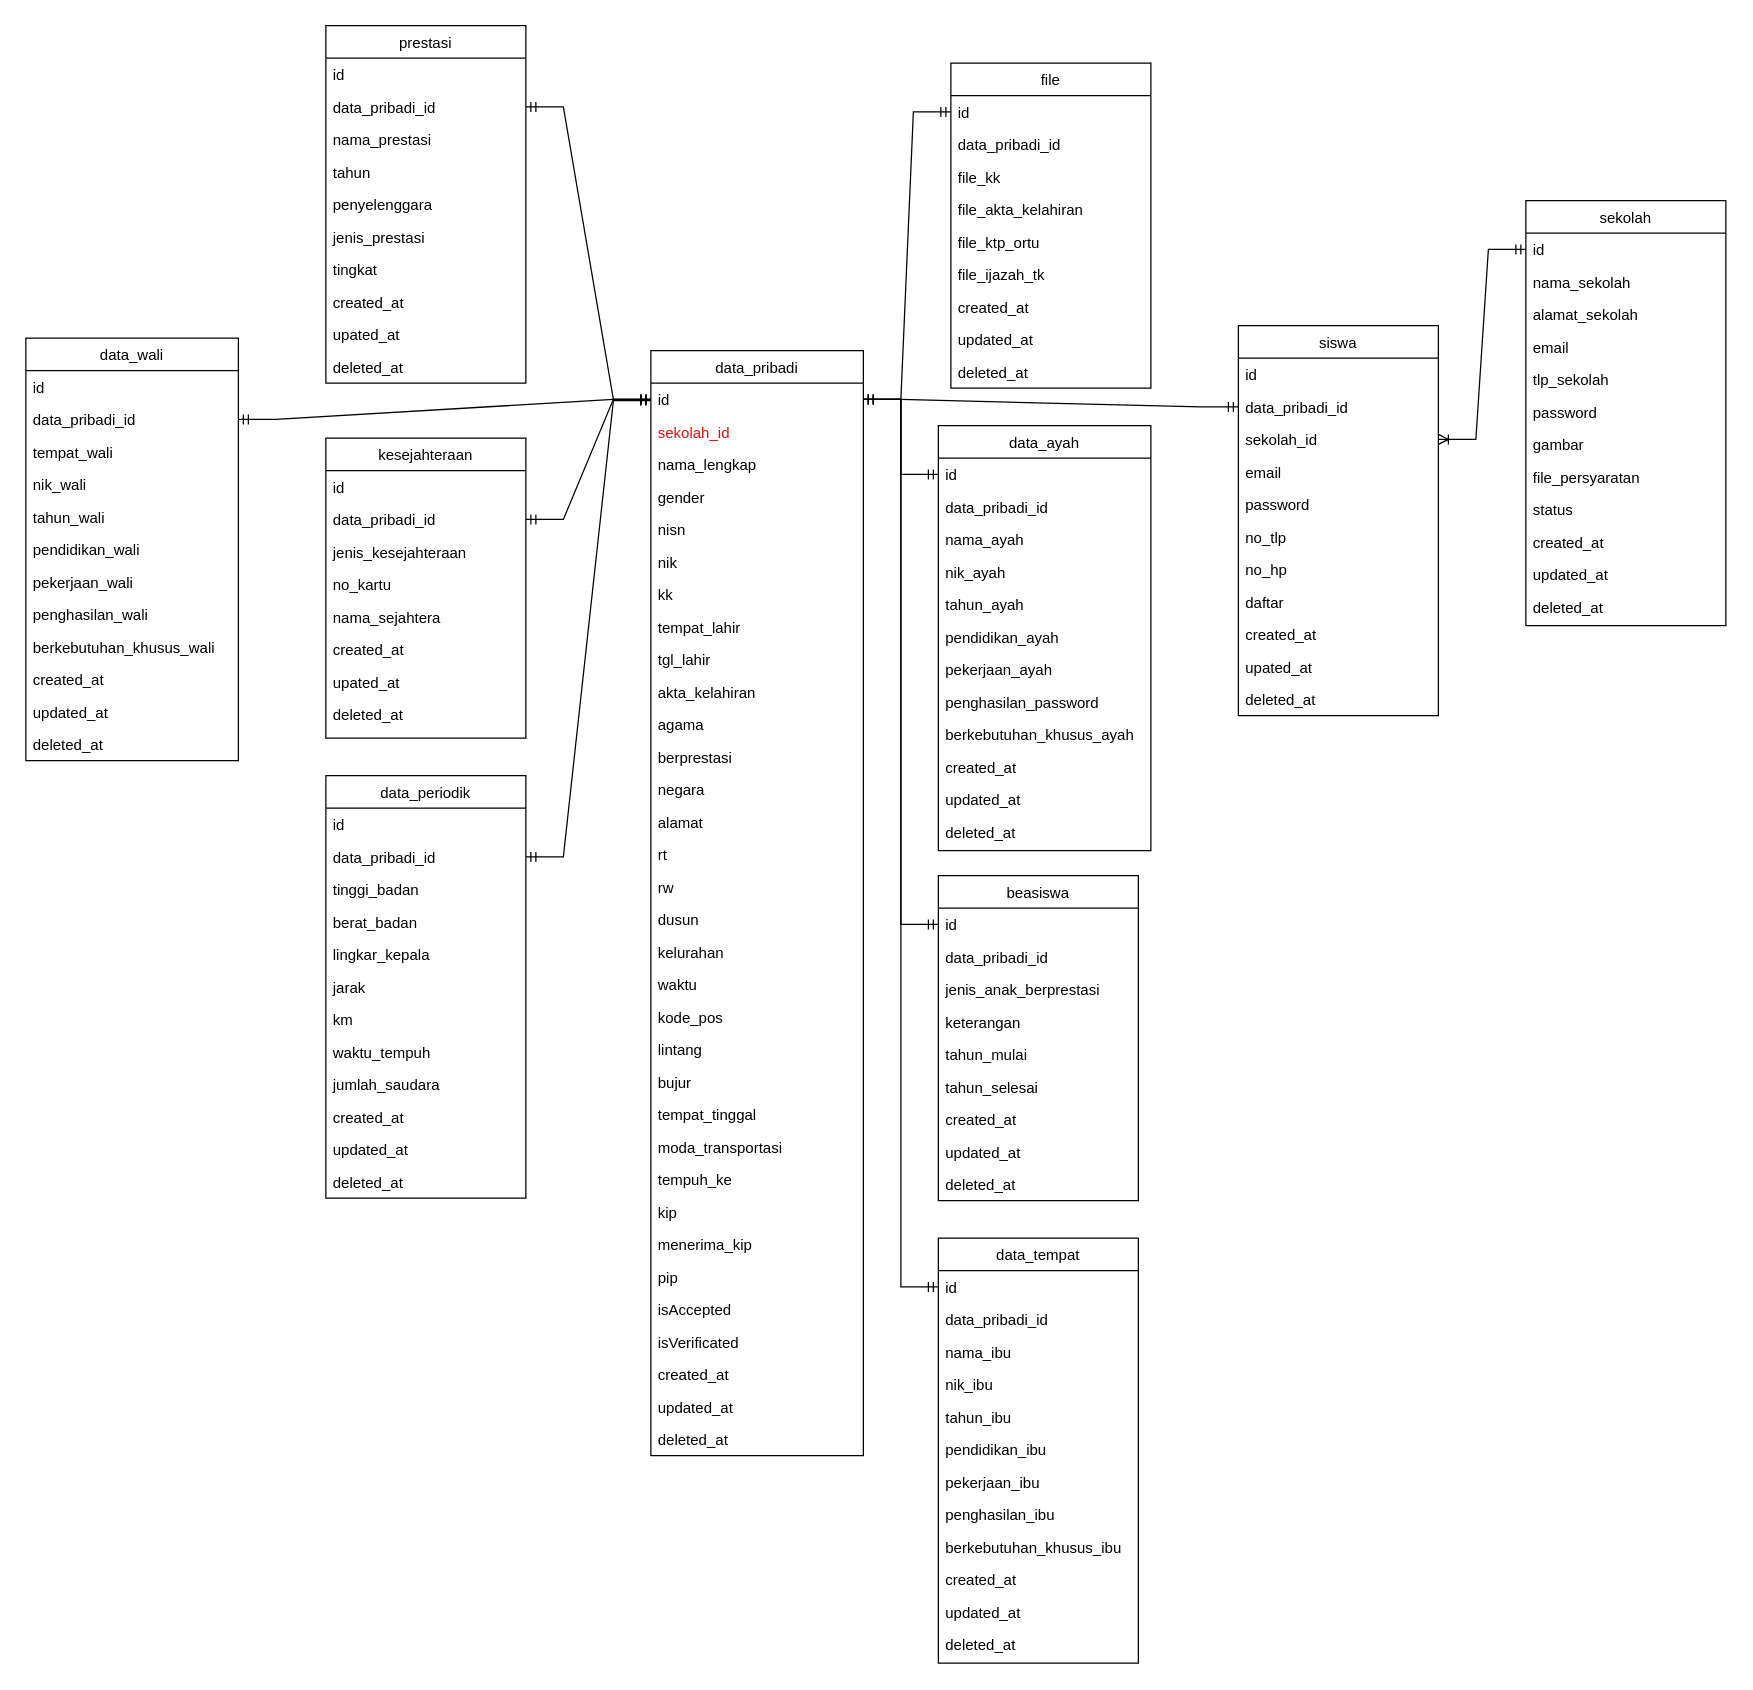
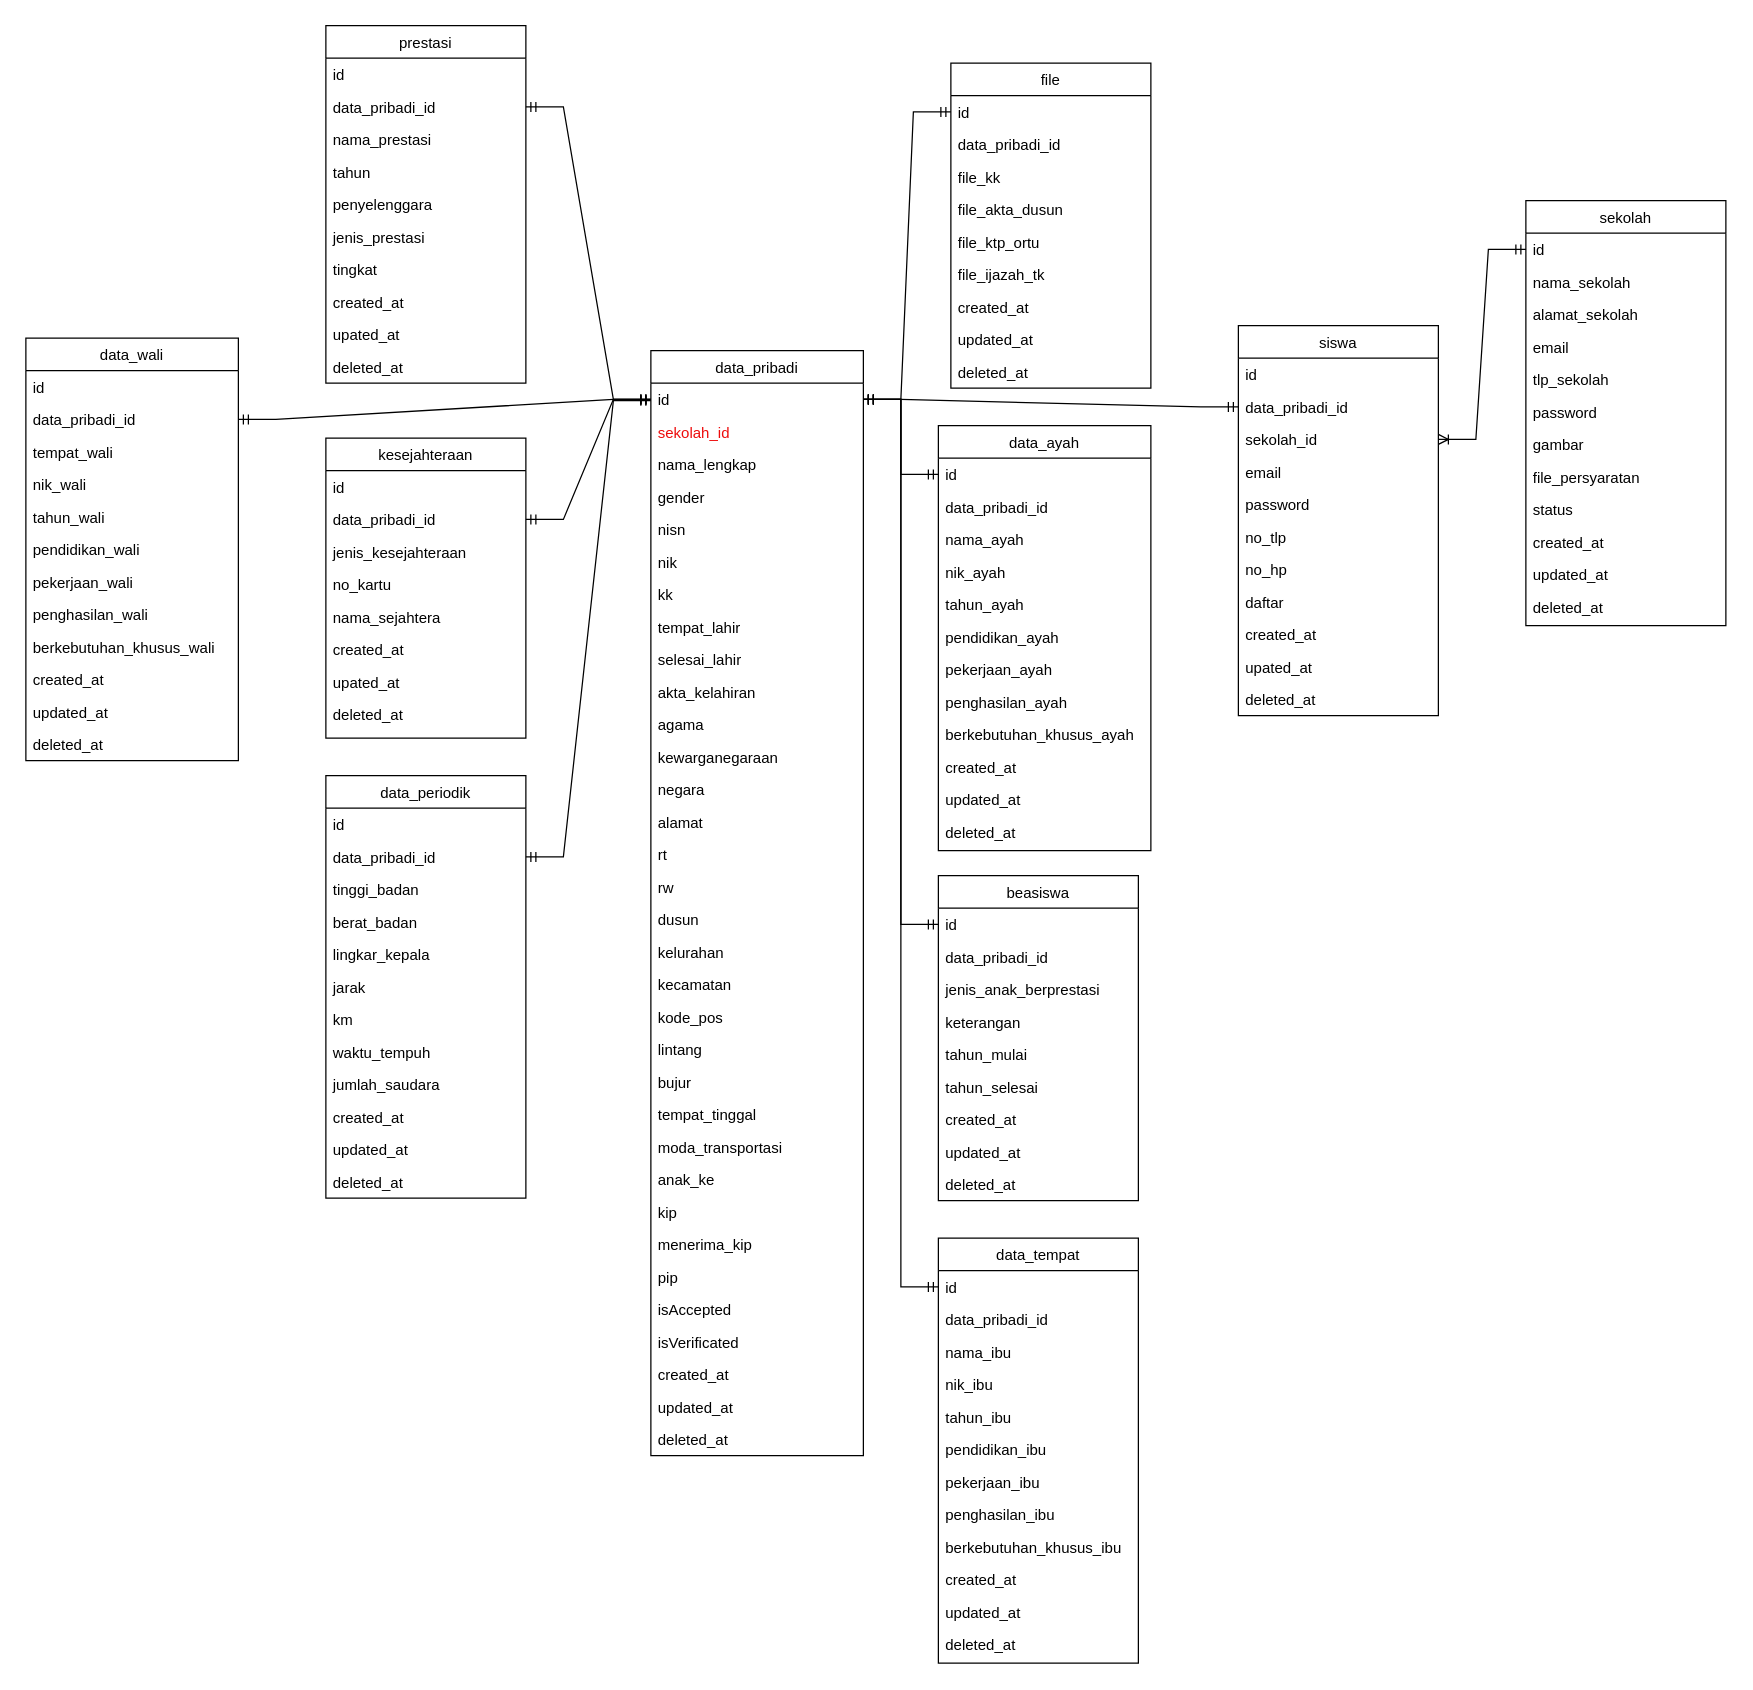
(1030, 210) -> (1017, 210)
(689, 660) -> (704, 660)
(1025, 703) -> (1008, 703)
(702, 758) -> (721, 758)
(679, 985) -> (695, 985)
(695, 1180) -> (687, 1180)
